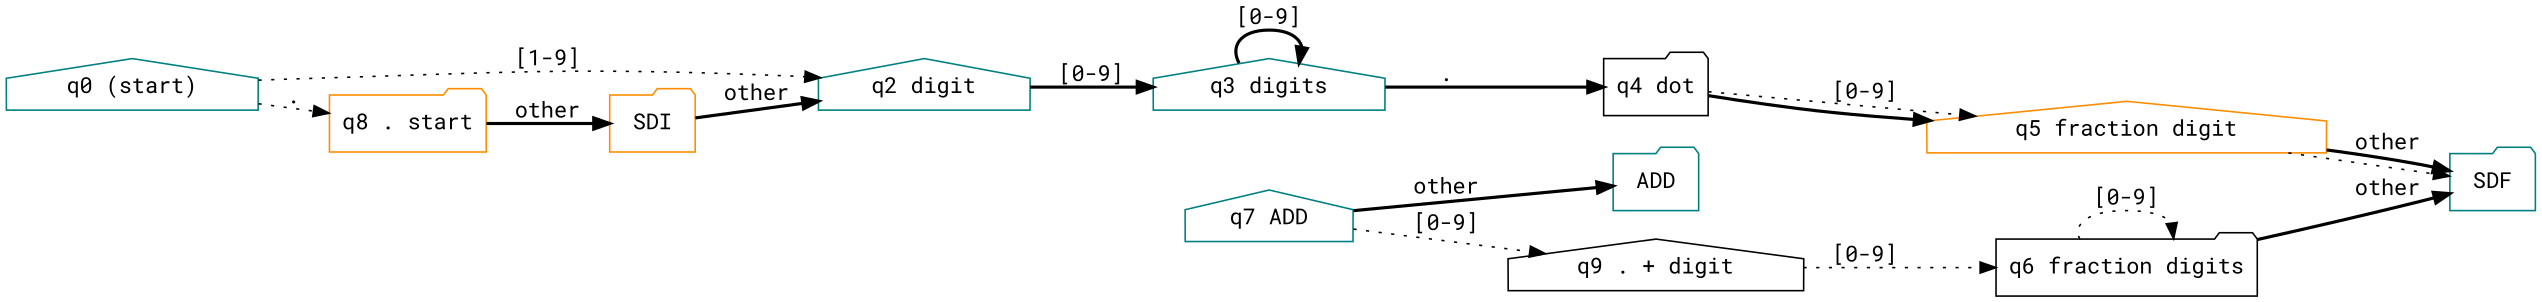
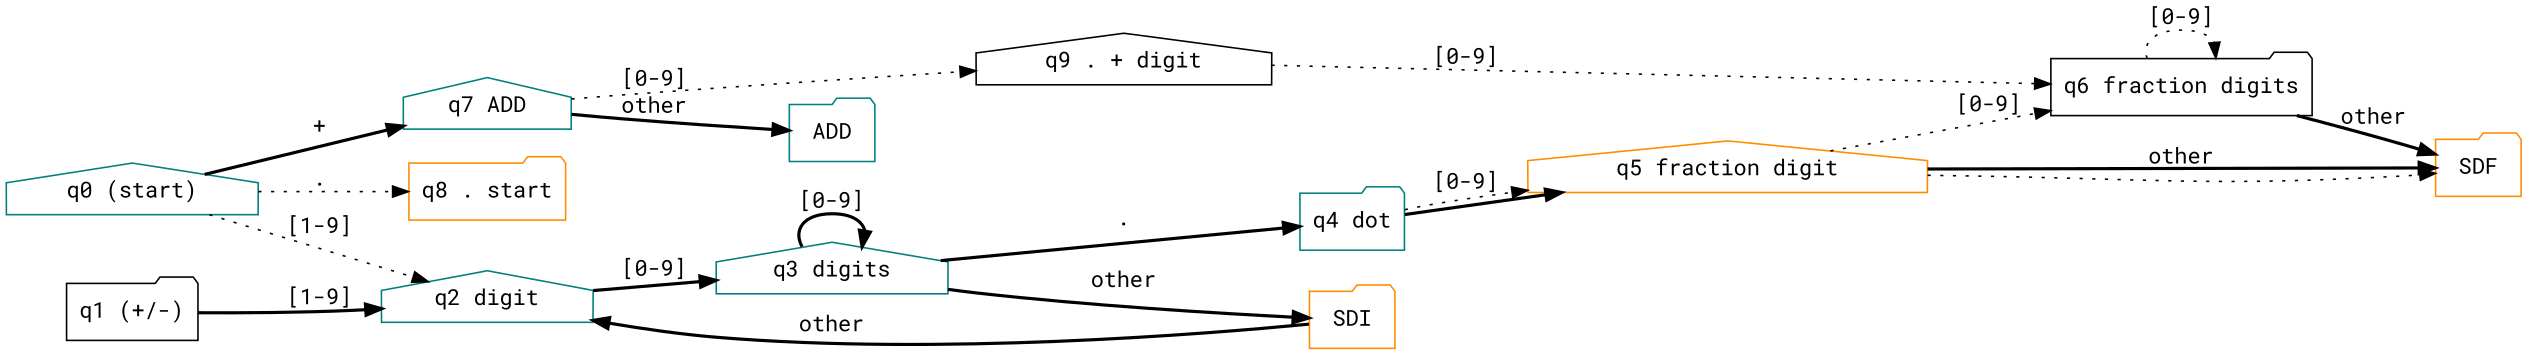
(1656, 87) -> (1352, 222)
(540, 124) -> (1120, 306)
none -> (1933, 132)
none -> (296, 152)
(2493, 182) -> (2478, 168)
none -> (132, 312)
